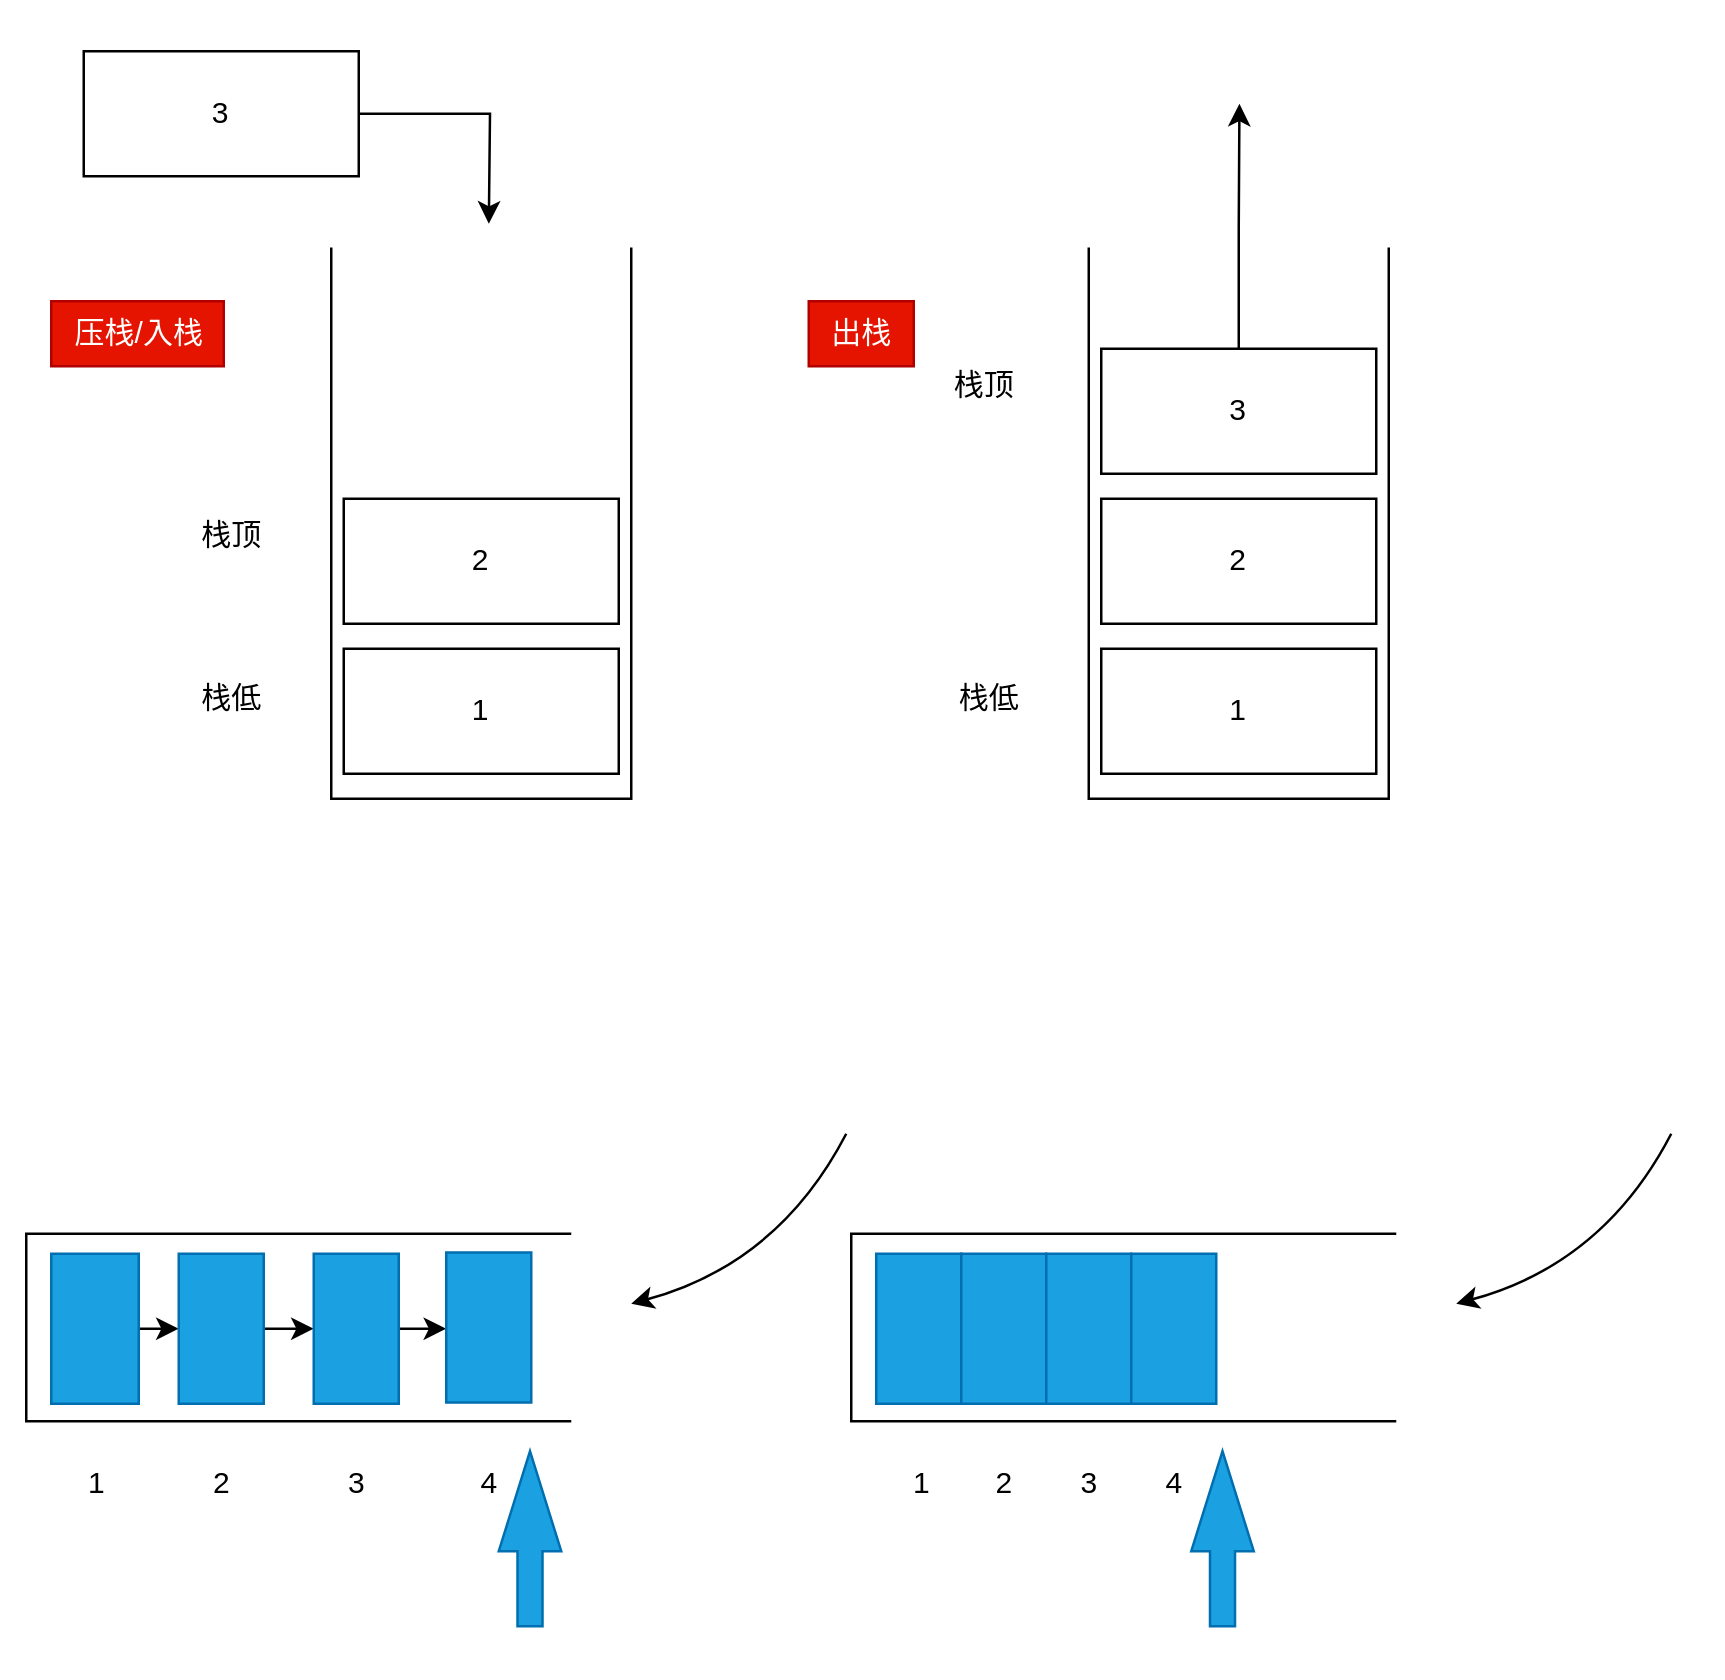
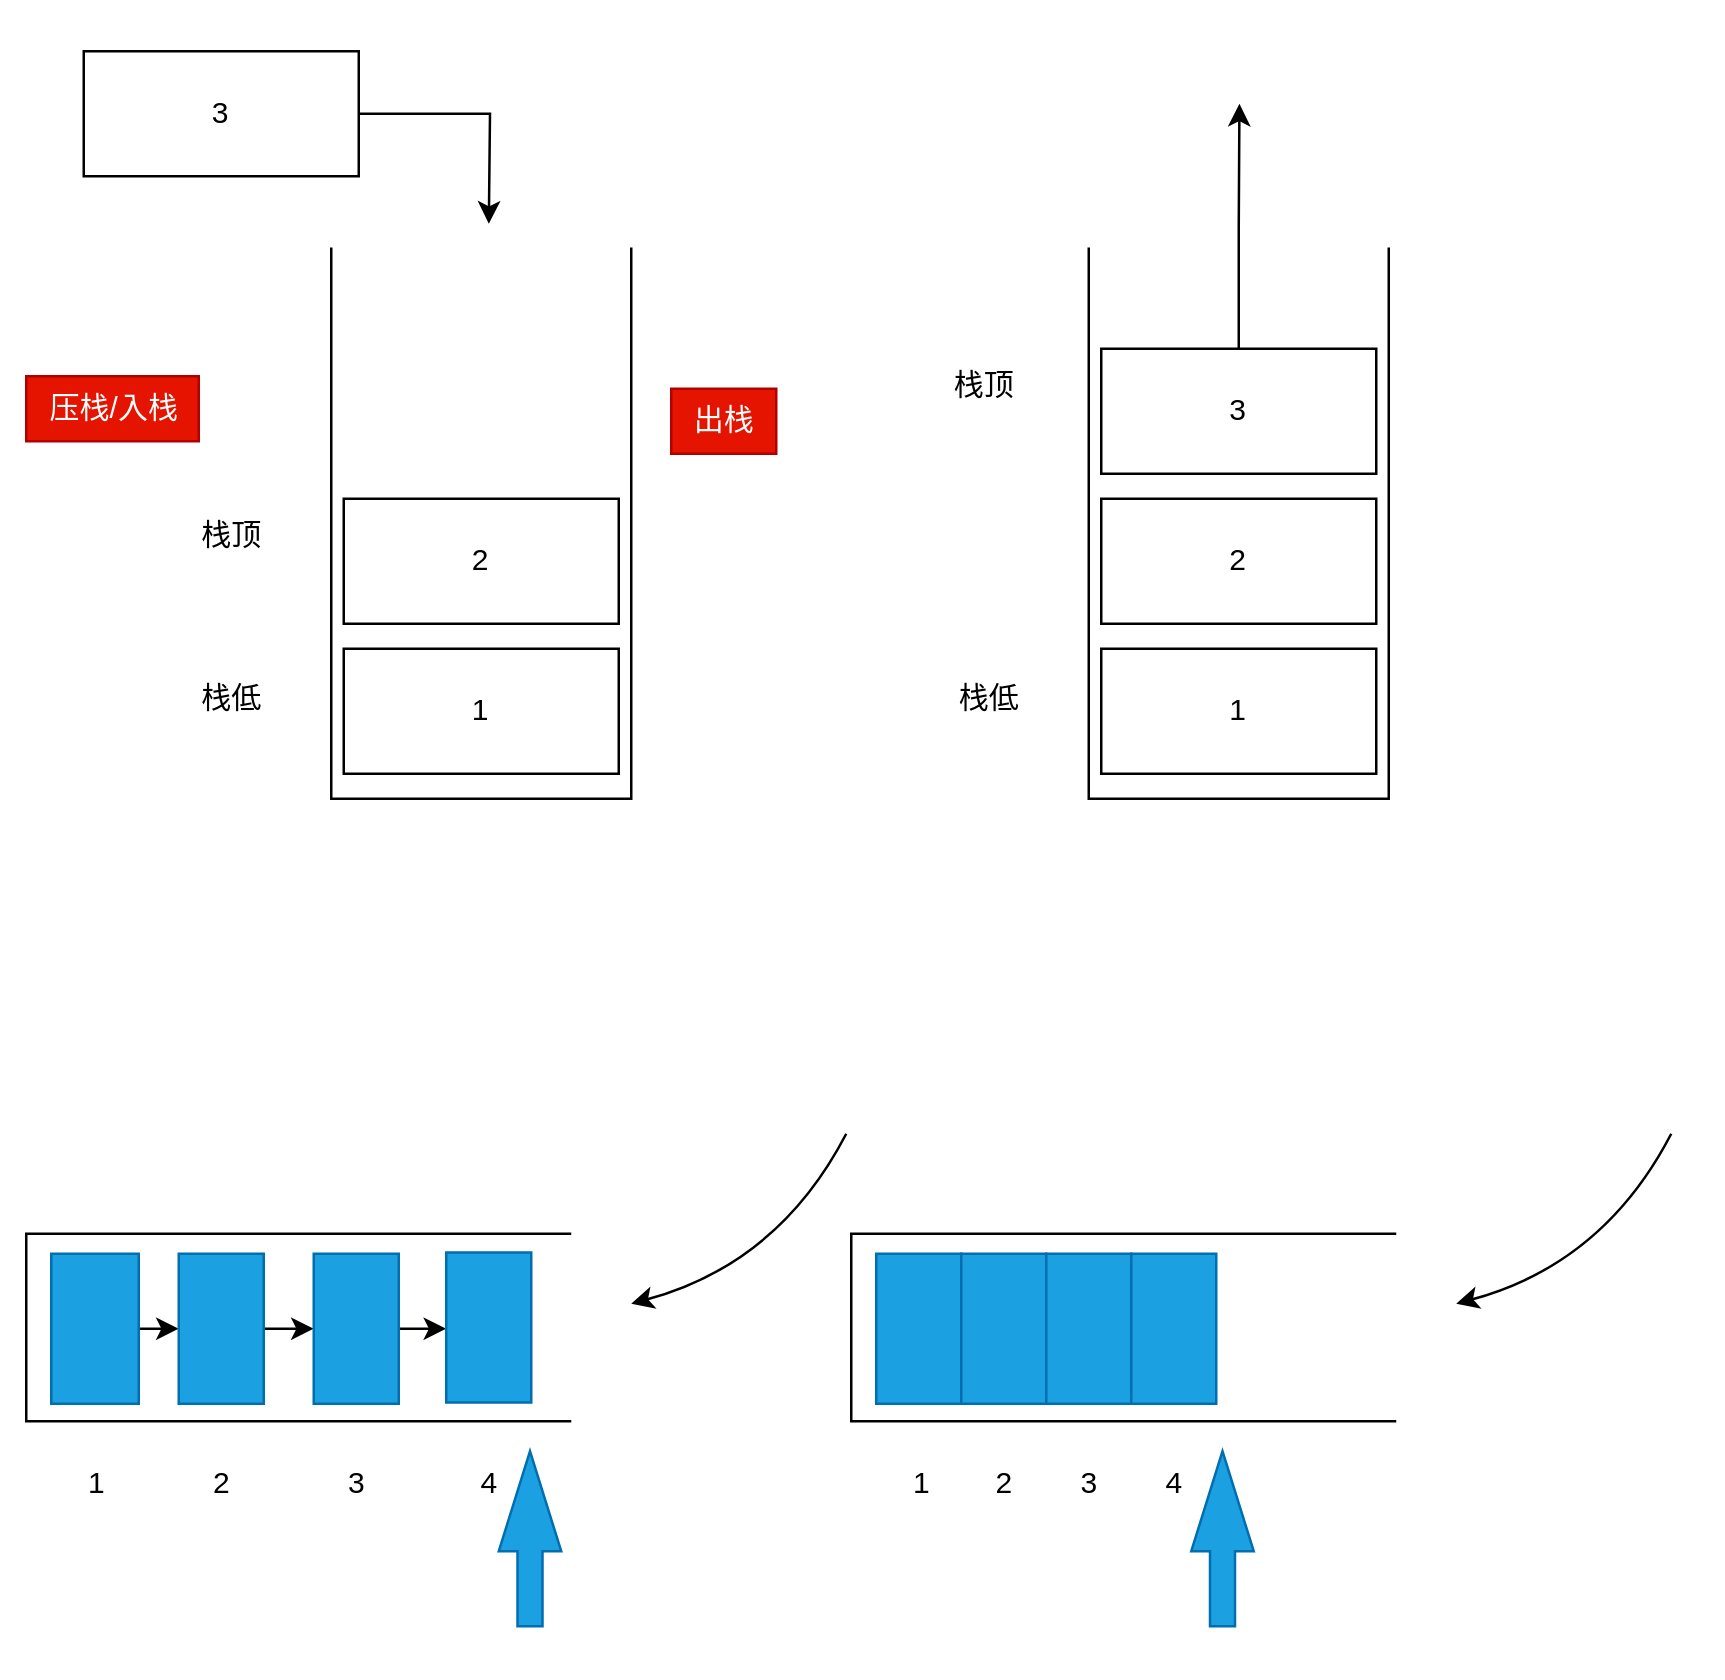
(138, 334) -> (113, 409)
(861, 334) -> (724, 421)
